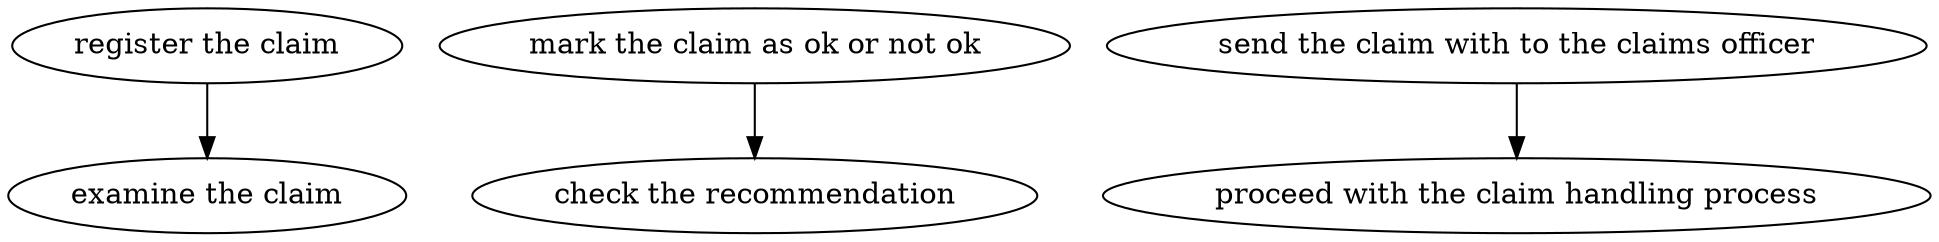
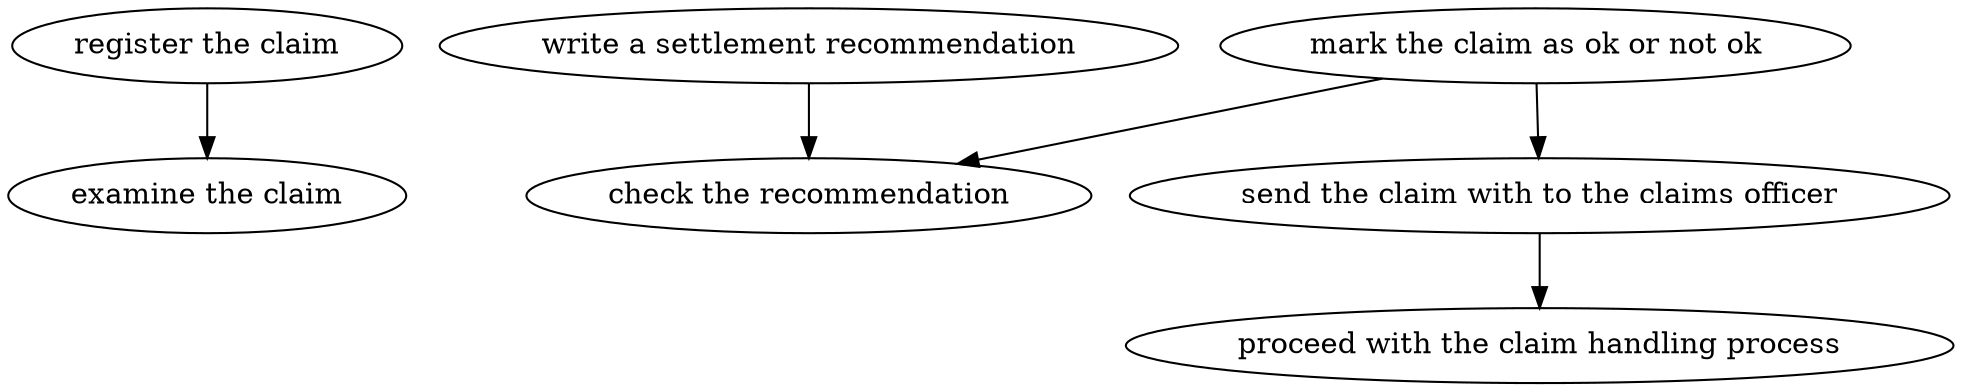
none -> (809, 46)
none -> (1537, 111)
